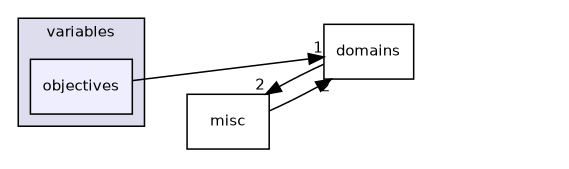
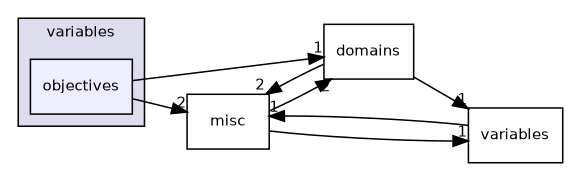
none -> (154, 104)
none -> (516, 135)
